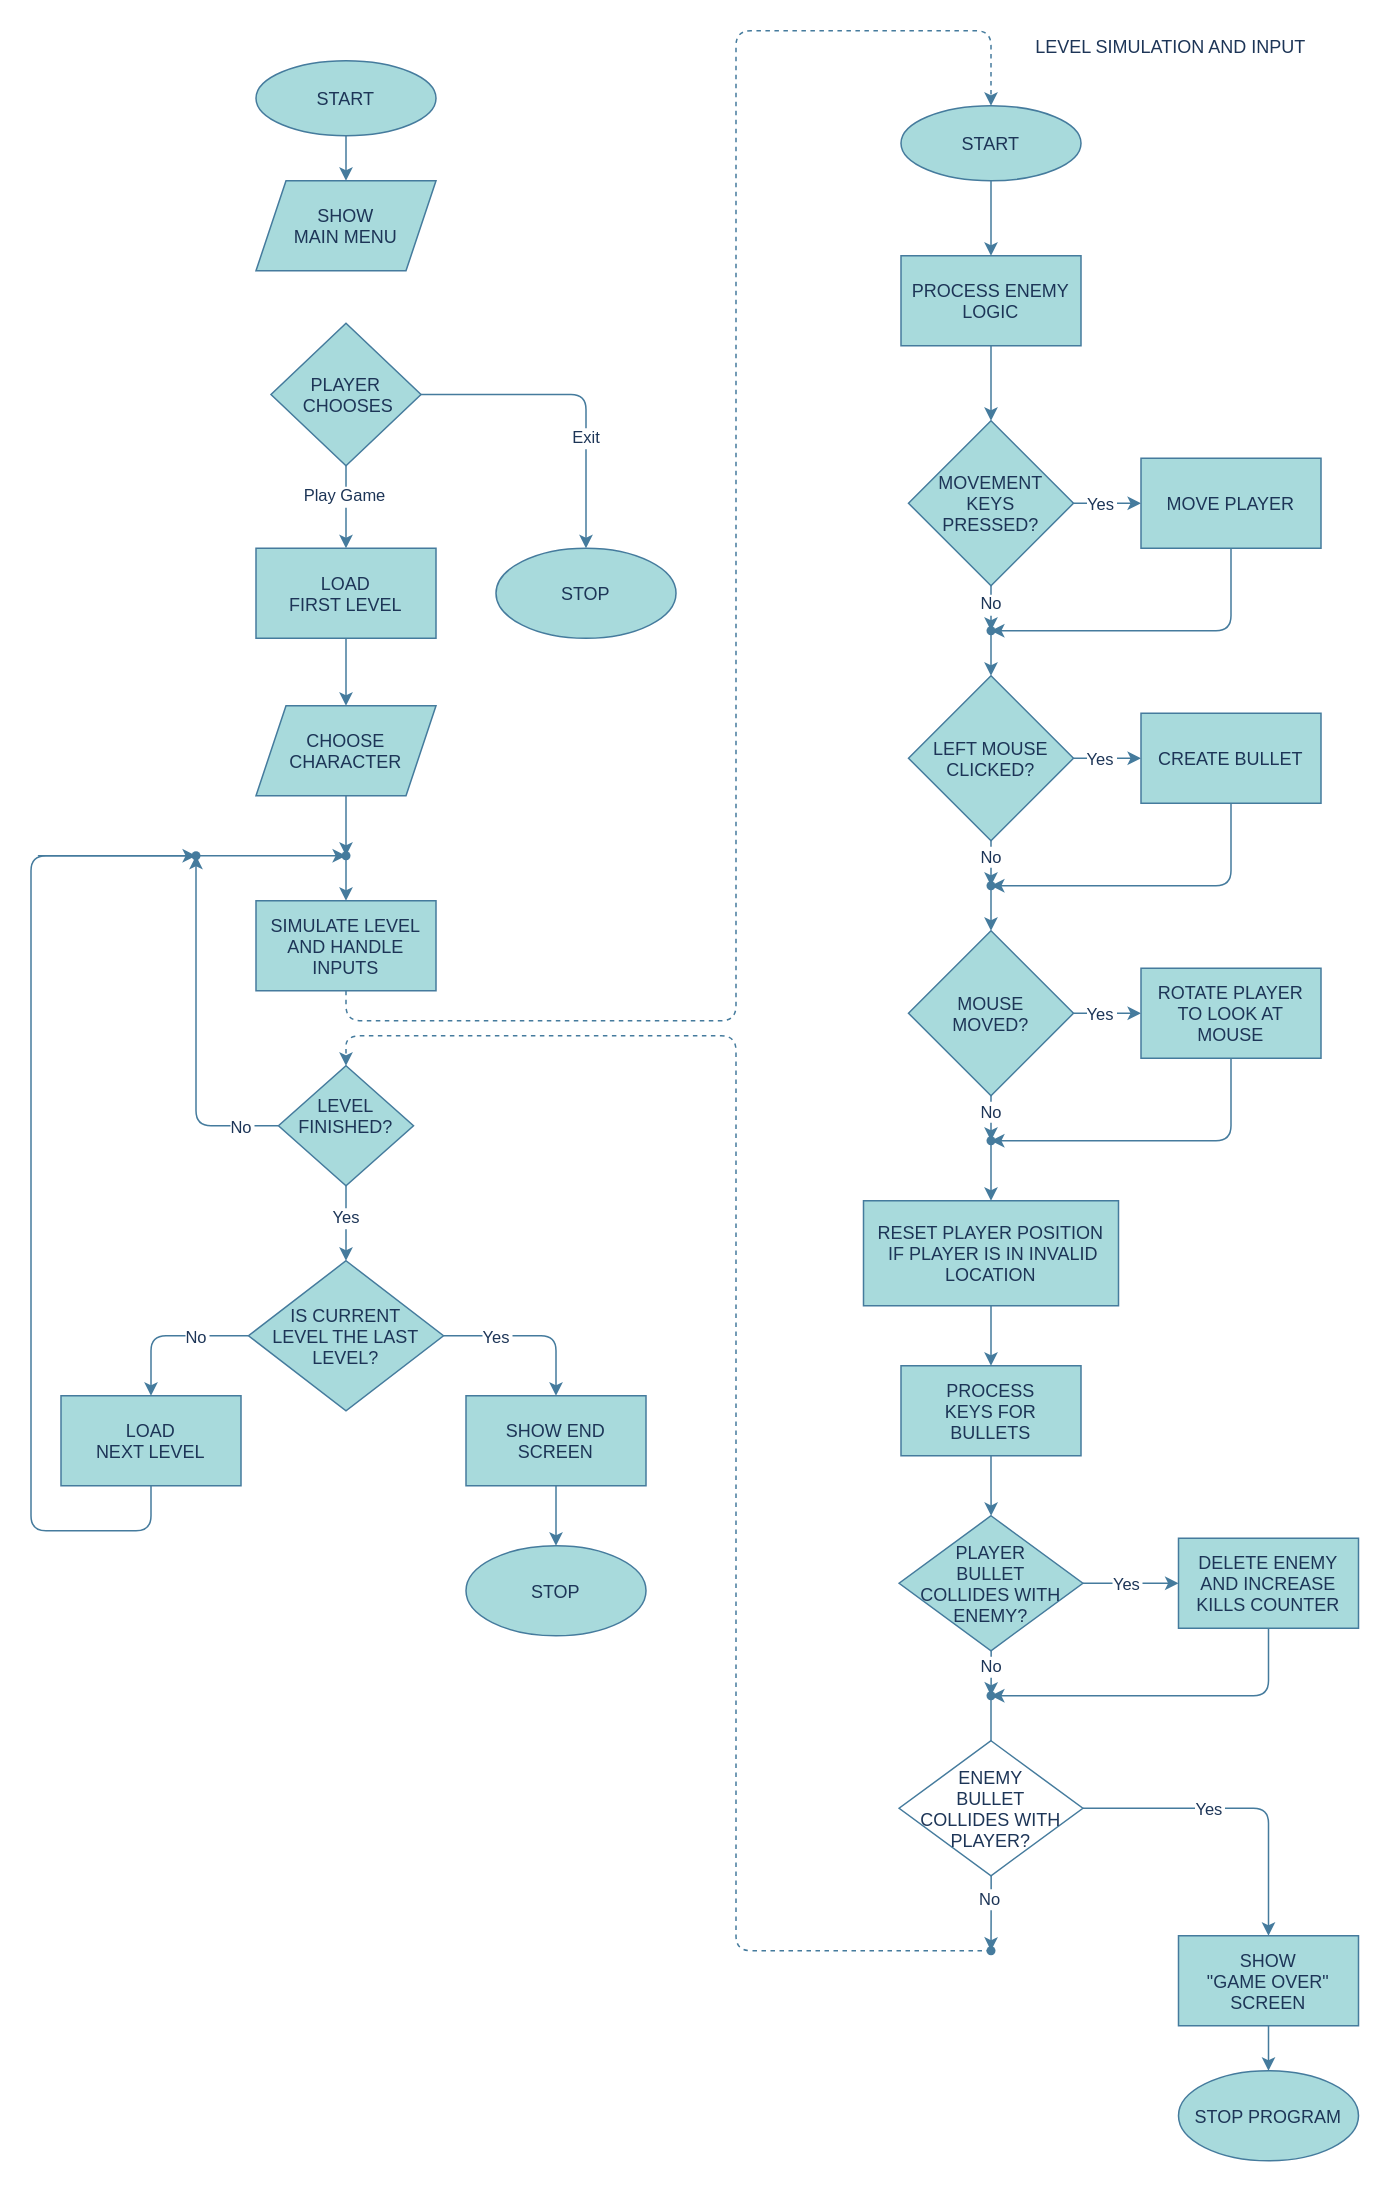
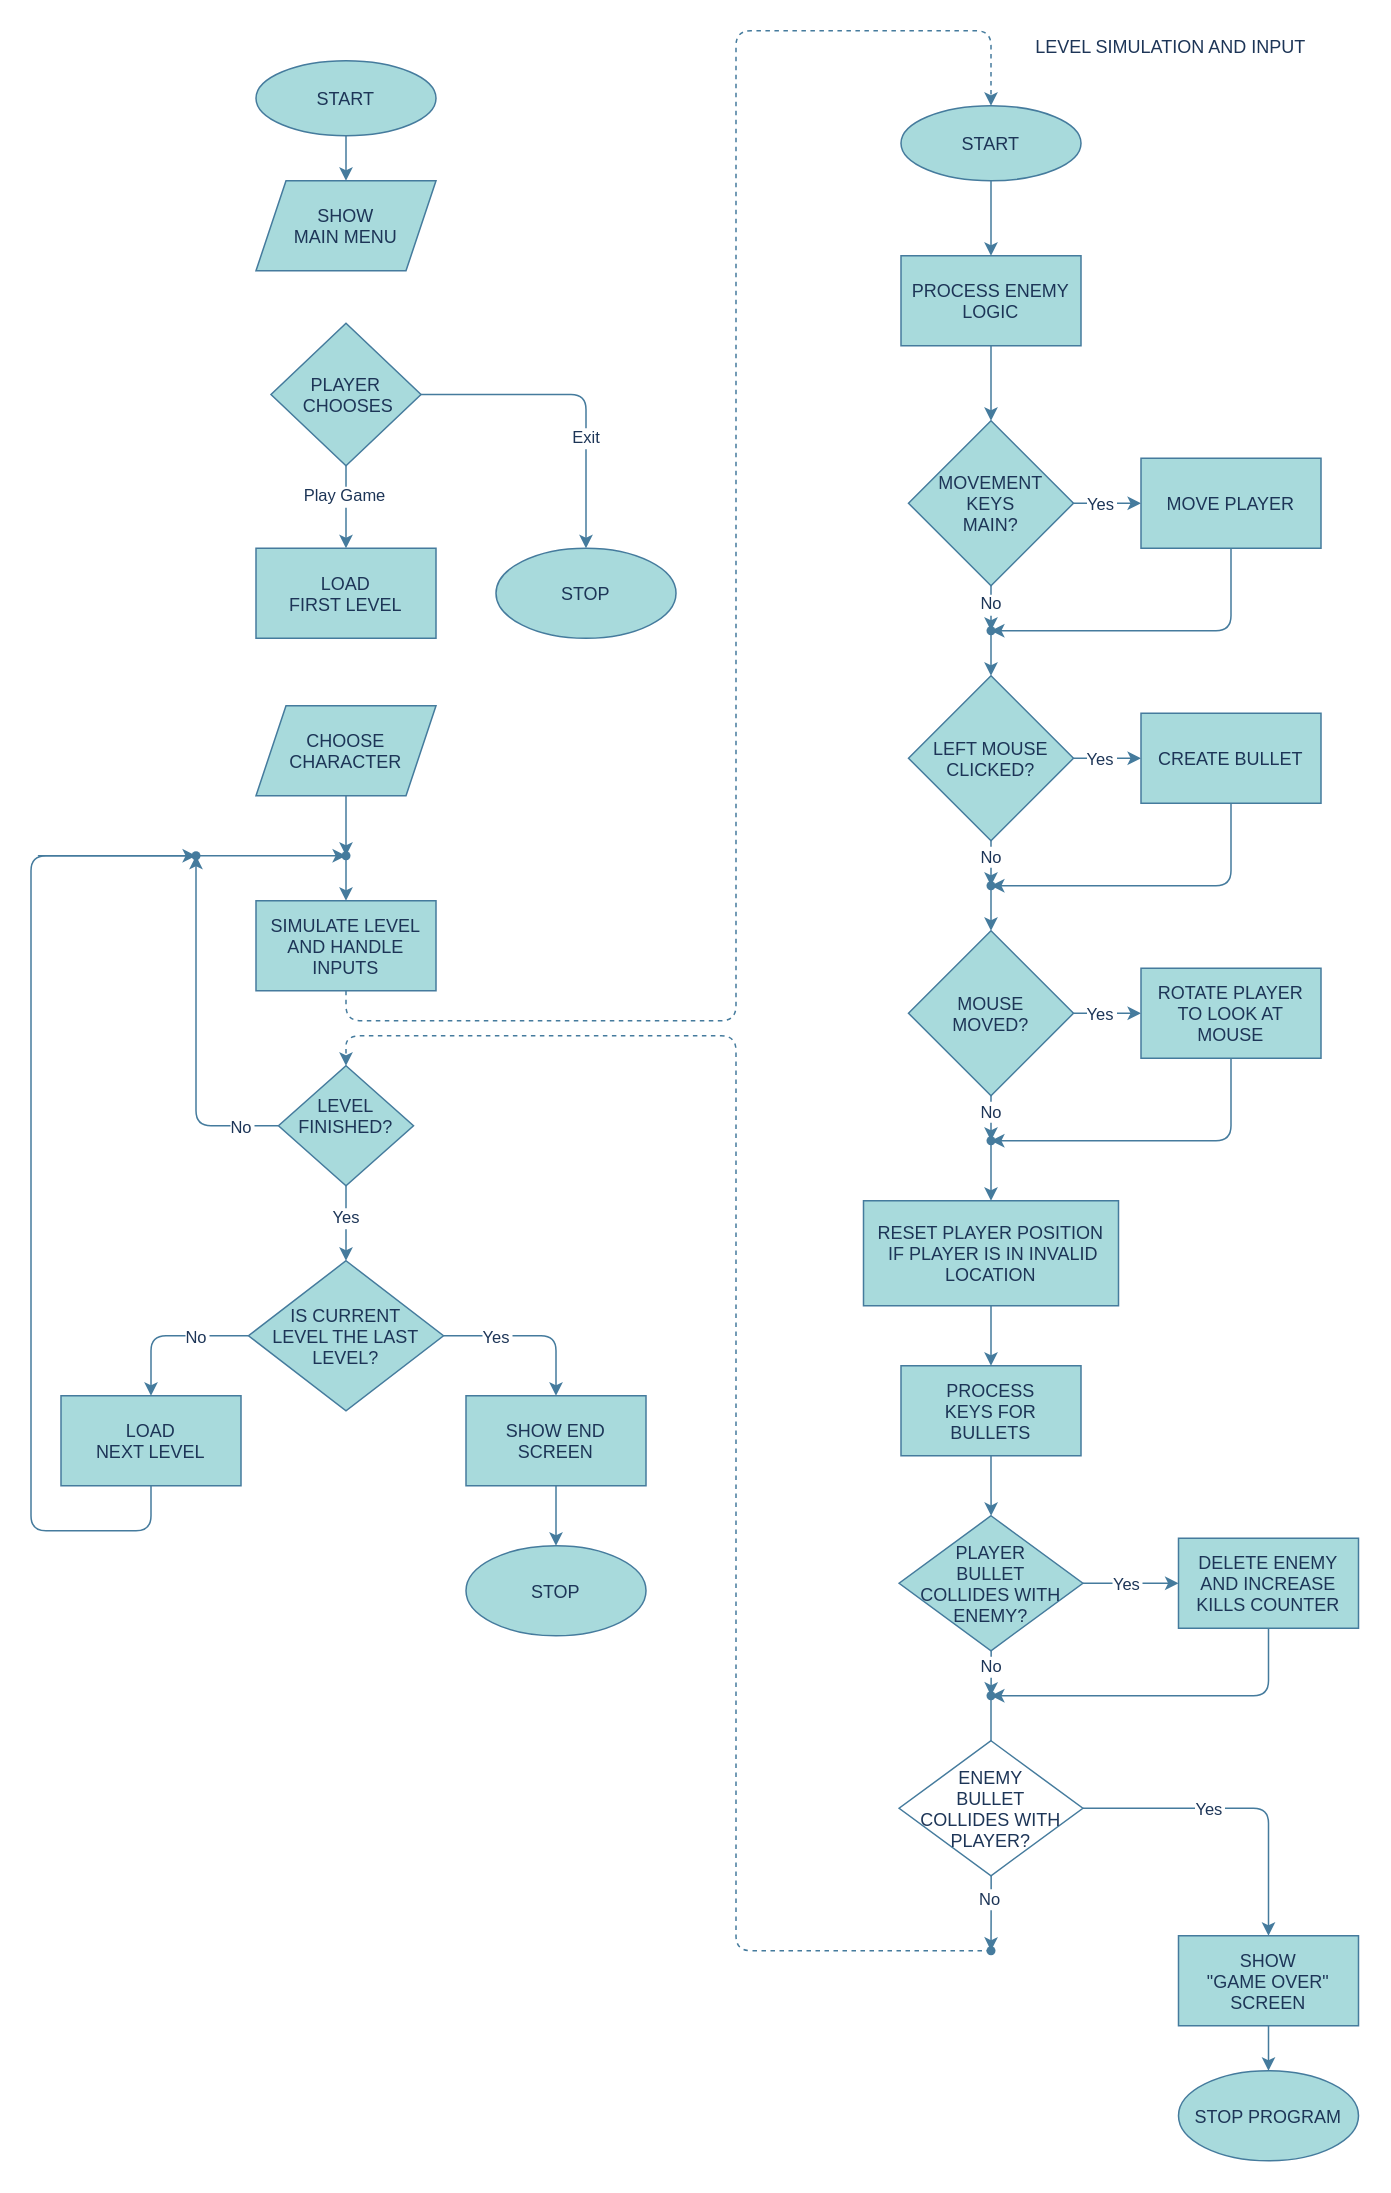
(990, 483) -> (990, 483)
(346, 667) -> none
